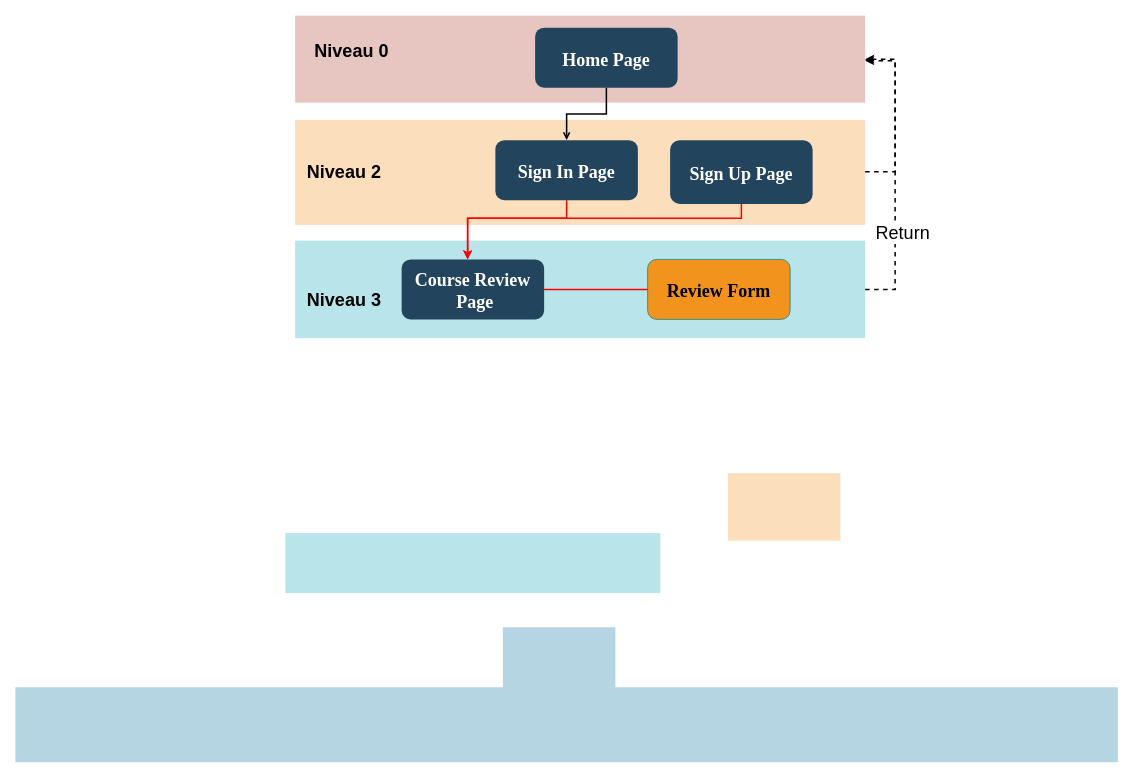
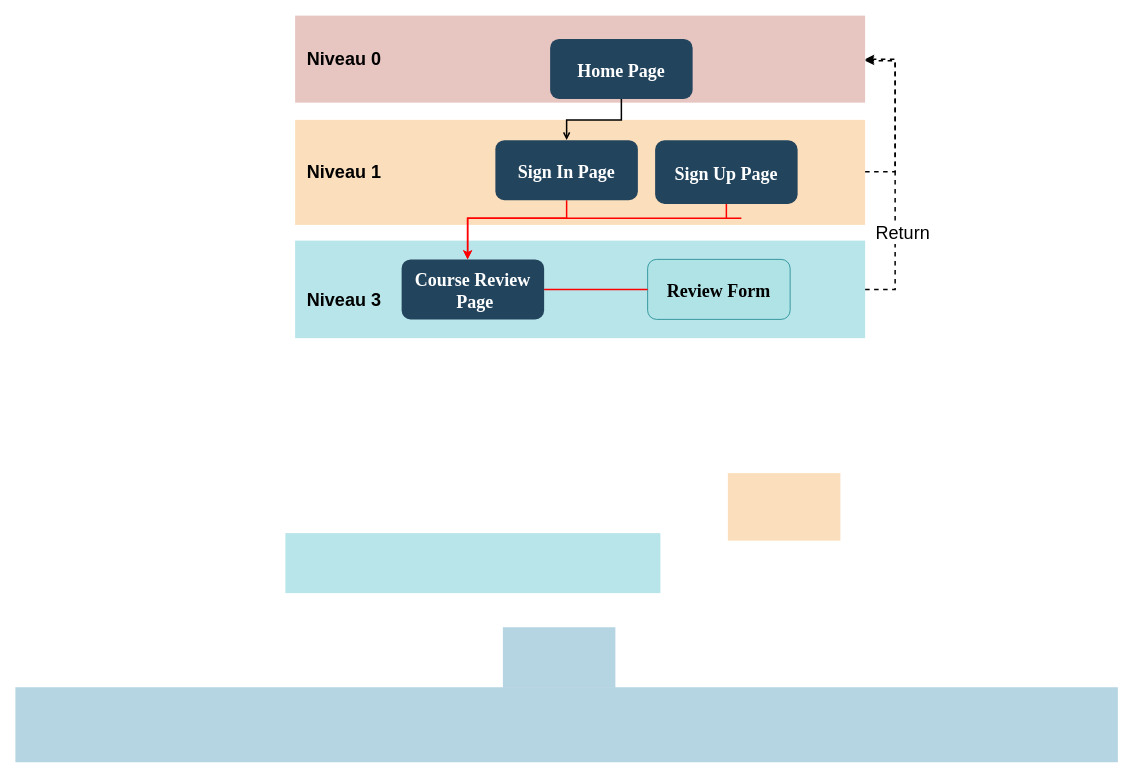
(351, 51) -> (344, 59)
(606, 57) -> (621, 69)
(344, 172) -> (344, 172)
(741, 172) -> (726, 172)
(719, 289) -> (719, 289)
